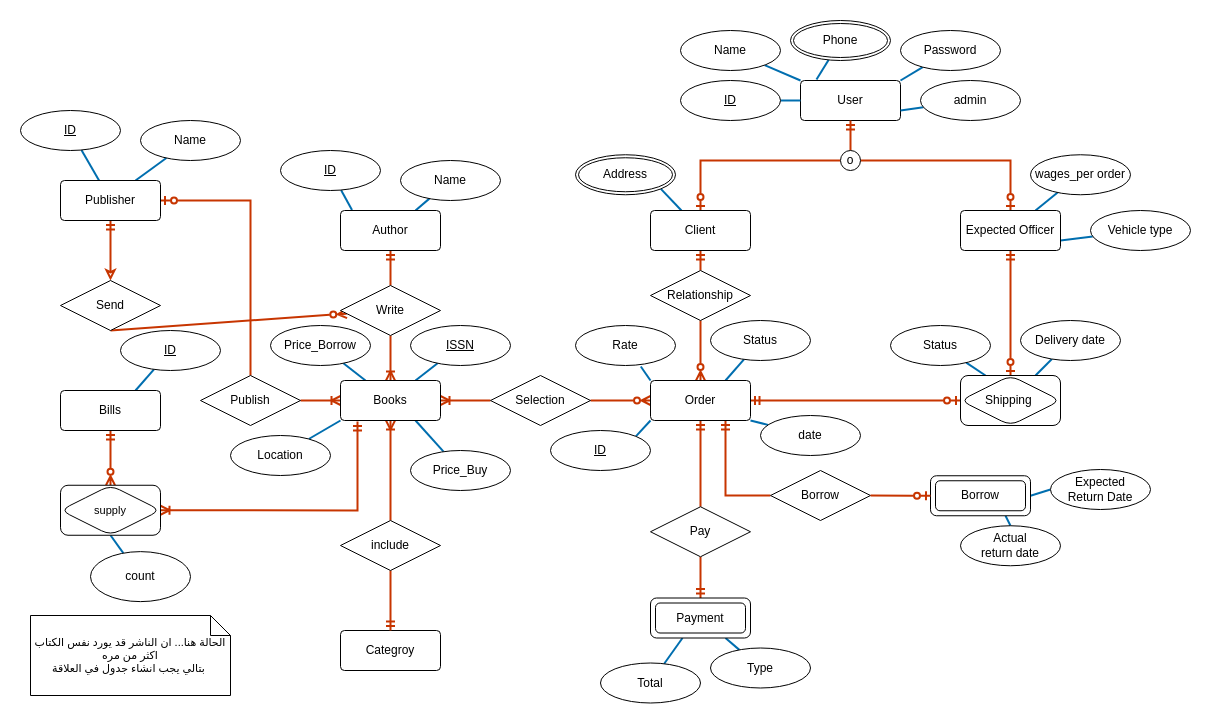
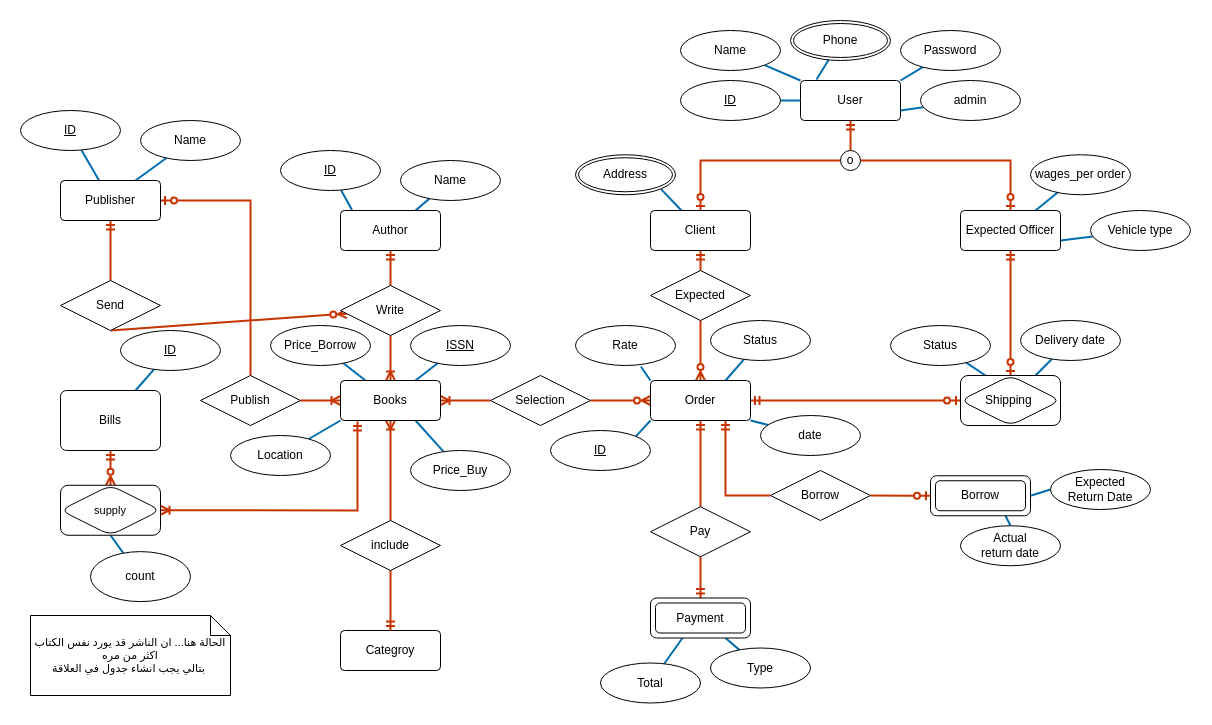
(111, 270) -> (111, 273)
(701, 296) -> (701, 296)
(111, 411) -> (111, 421)
